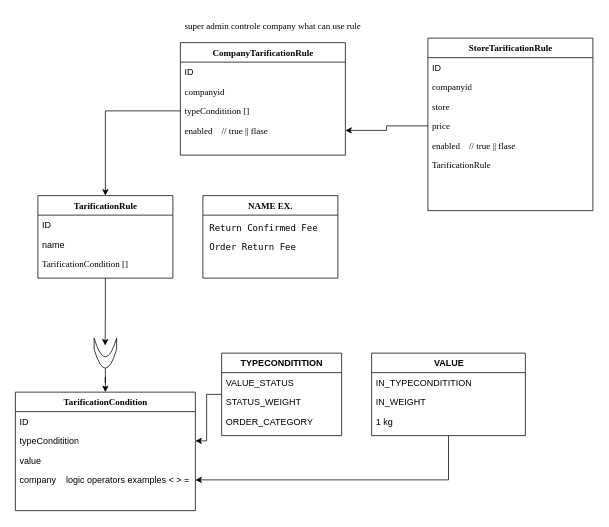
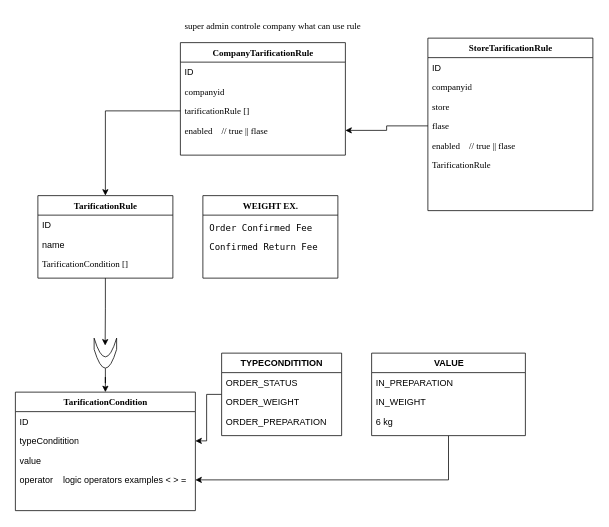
(226, 112) -> (227, 112)
(444, 127) -> (444, 127)
(271, 206) -> (271, 206)
(254, 226) -> (252, 226)
(245, 245) -> (254, 245)
(256, 383) -> (256, 383)
(421, 383) -> (411, 383)
(259, 403) -> (256, 403)
(261, 422) -> (269, 422)
(385, 422) -> (385, 422)
(106, 486) -> (106, 486)
